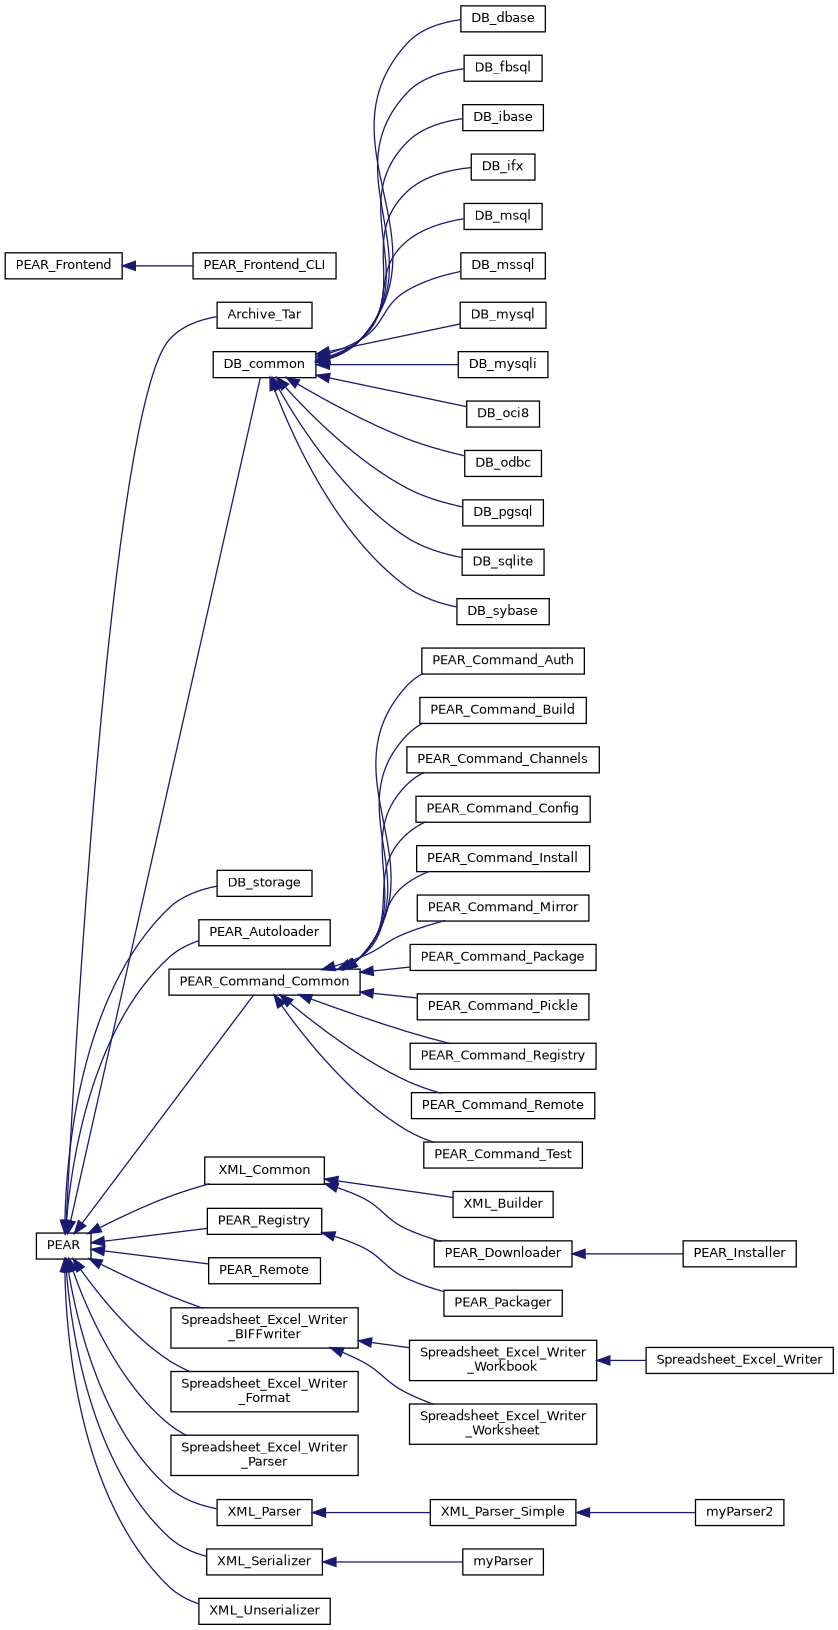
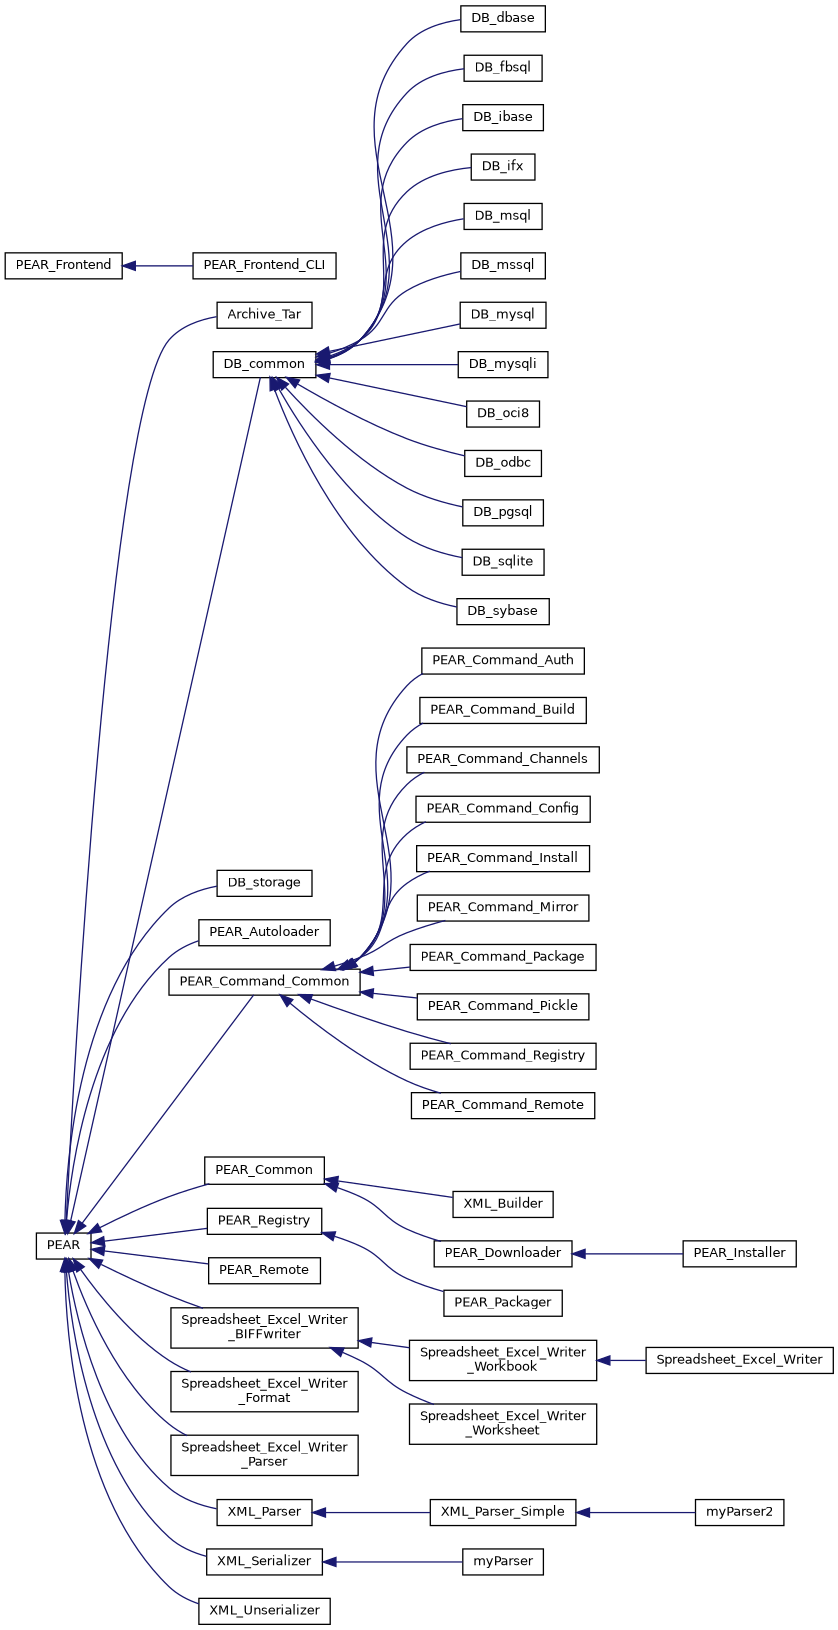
(503, 1155) -> none
(265, 1171) -> (265, 1171)
